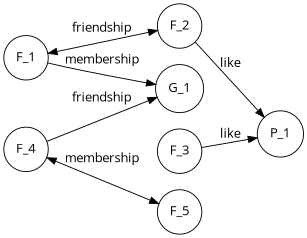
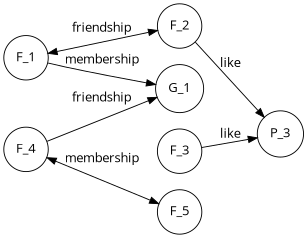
(280, 134) -> (280, 134)
